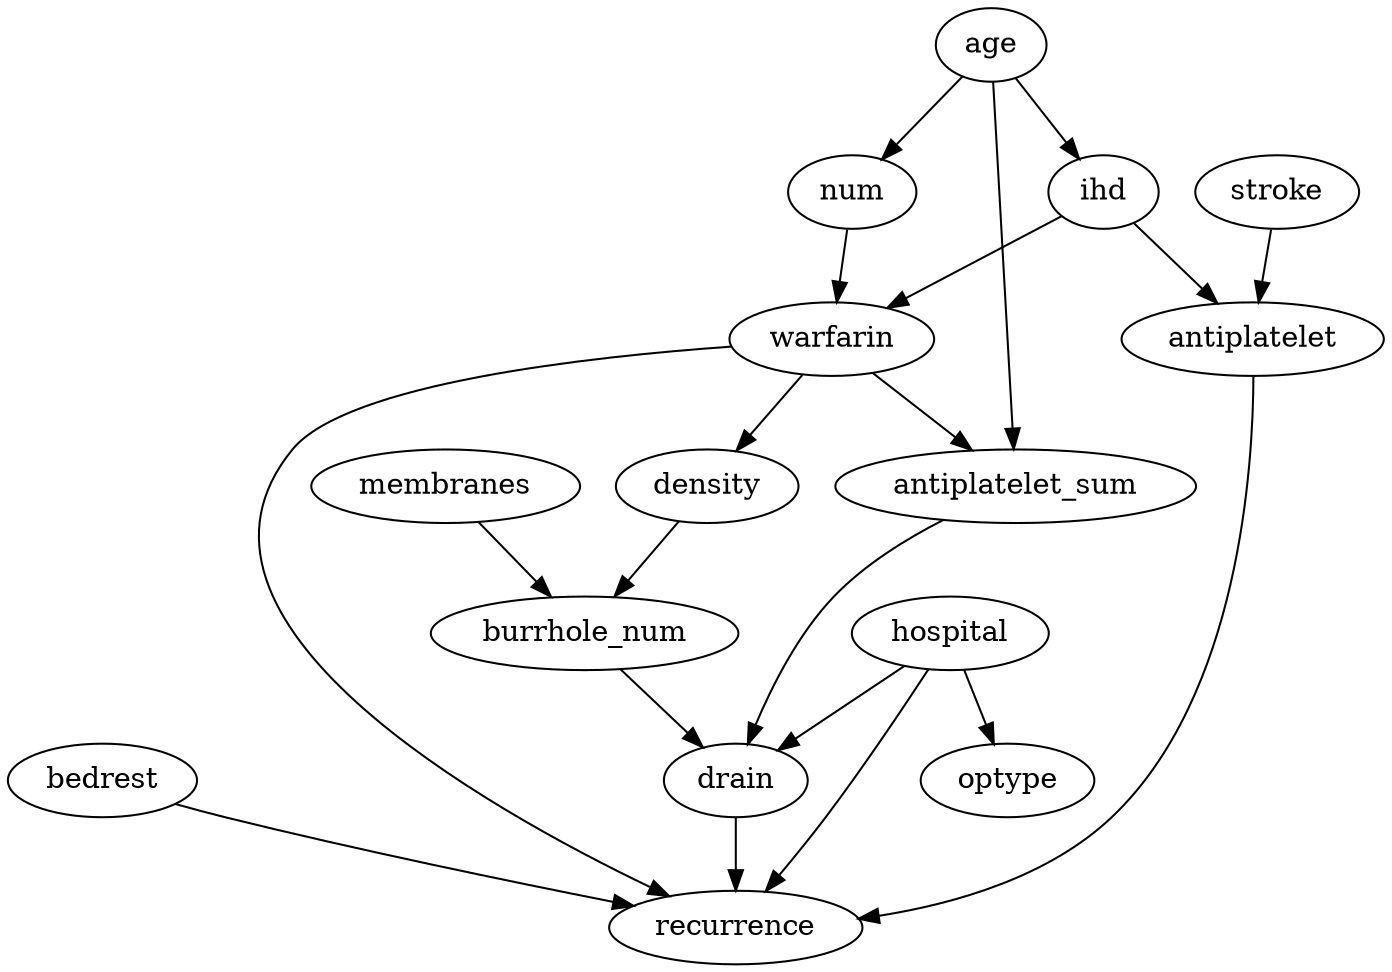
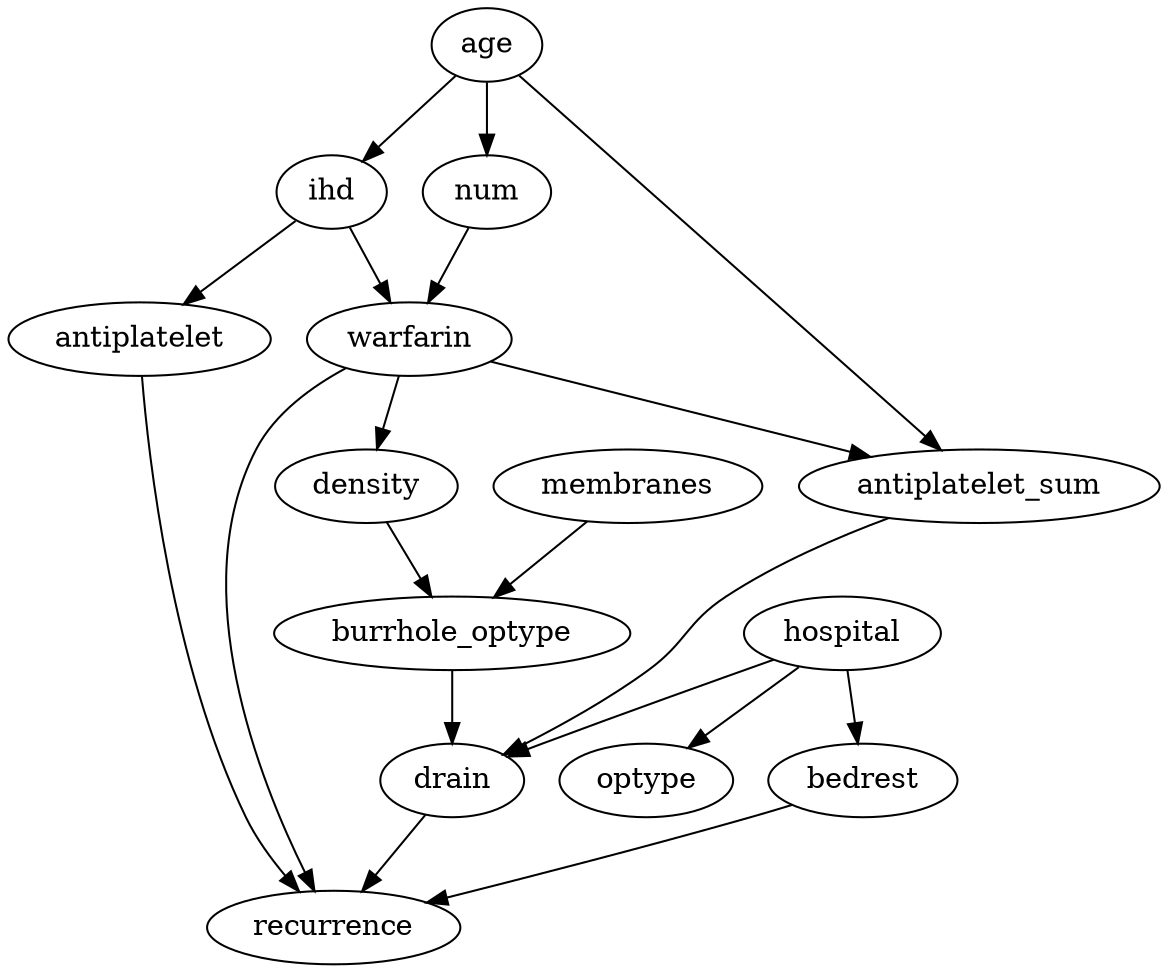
(1277, 192) -> none
(585, 633) -> (452, 633)
(857, 775) -> (851, 697)
